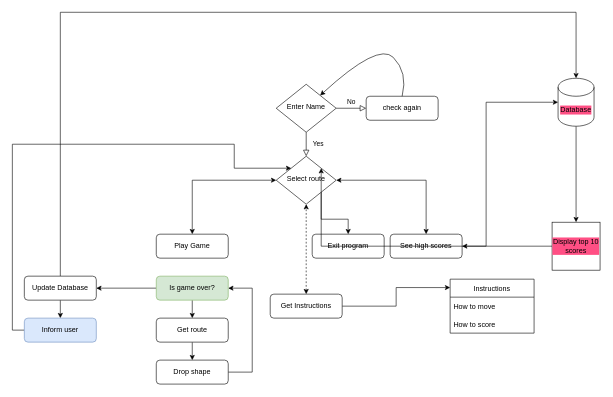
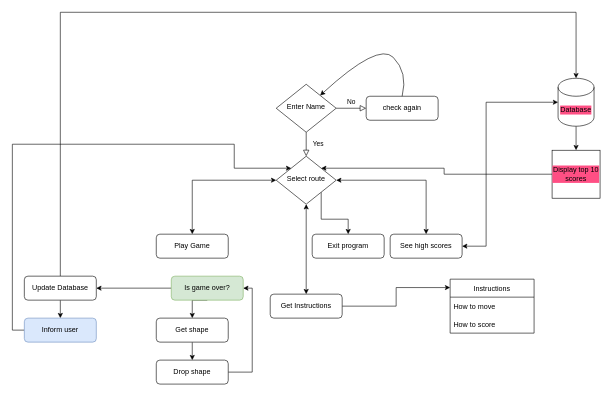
(576, 246) -> (576, 174)
(306, 249) -> (306, 249)
(192, 288) -> (207, 288)
(192, 330) -> (192, 330)
